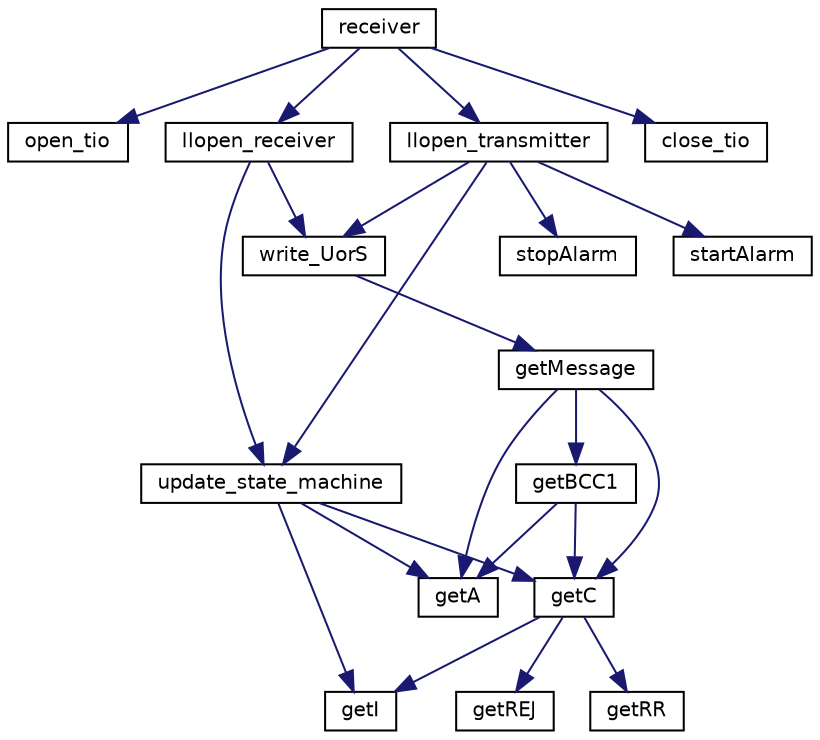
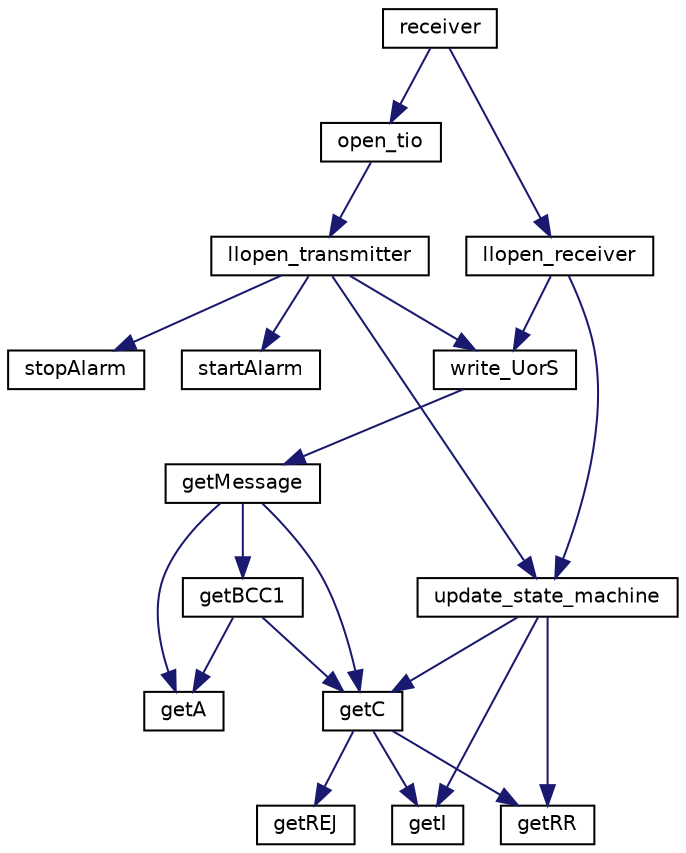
(431, 78) -> (355, 190)
(706, 142) -> none
(356, 535) -> (548, 701)
